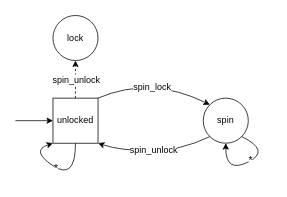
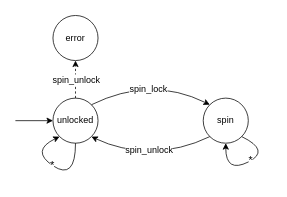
(75, 38) -> (75, 38)
(75, 120) -> (75, 120)
